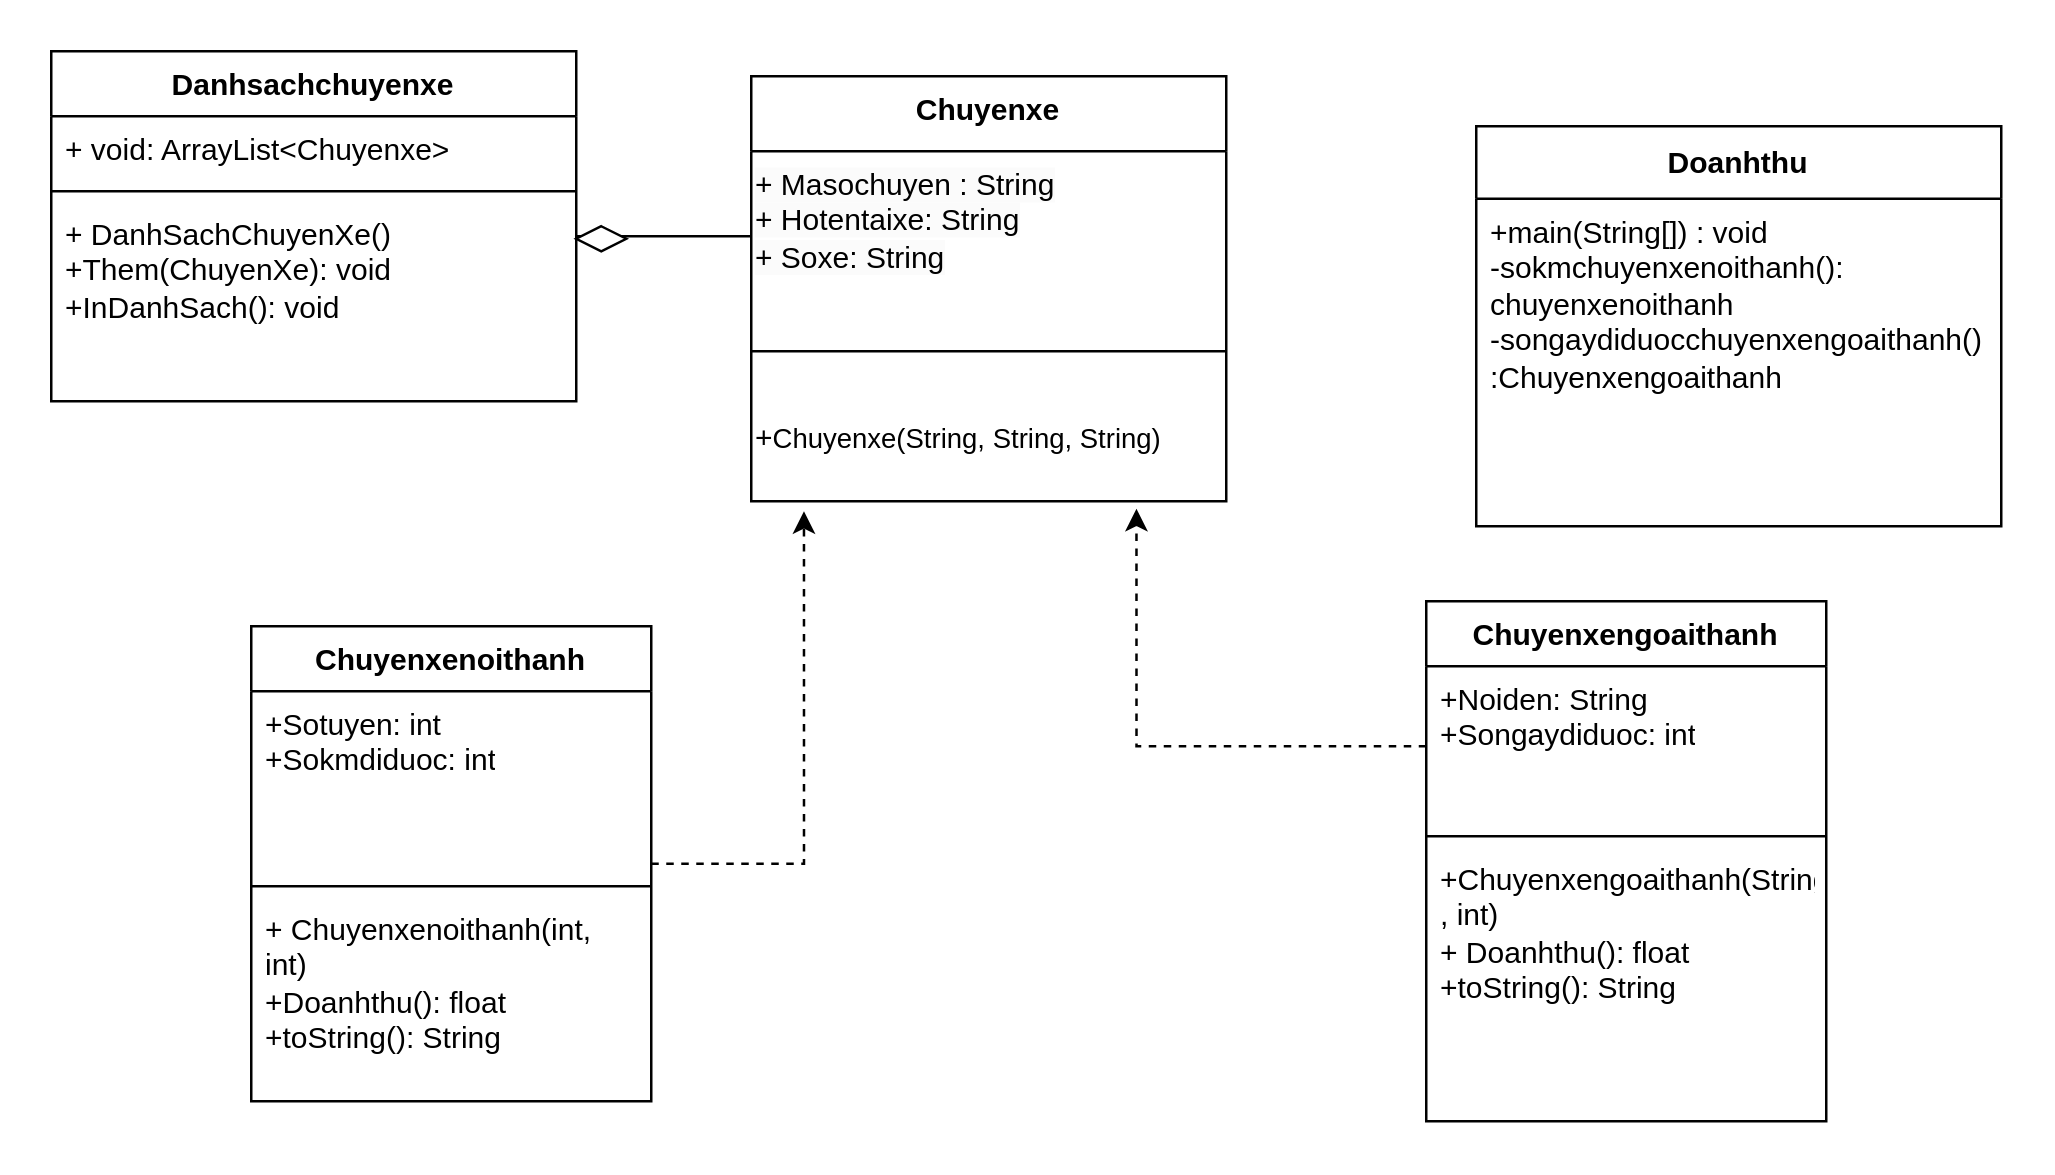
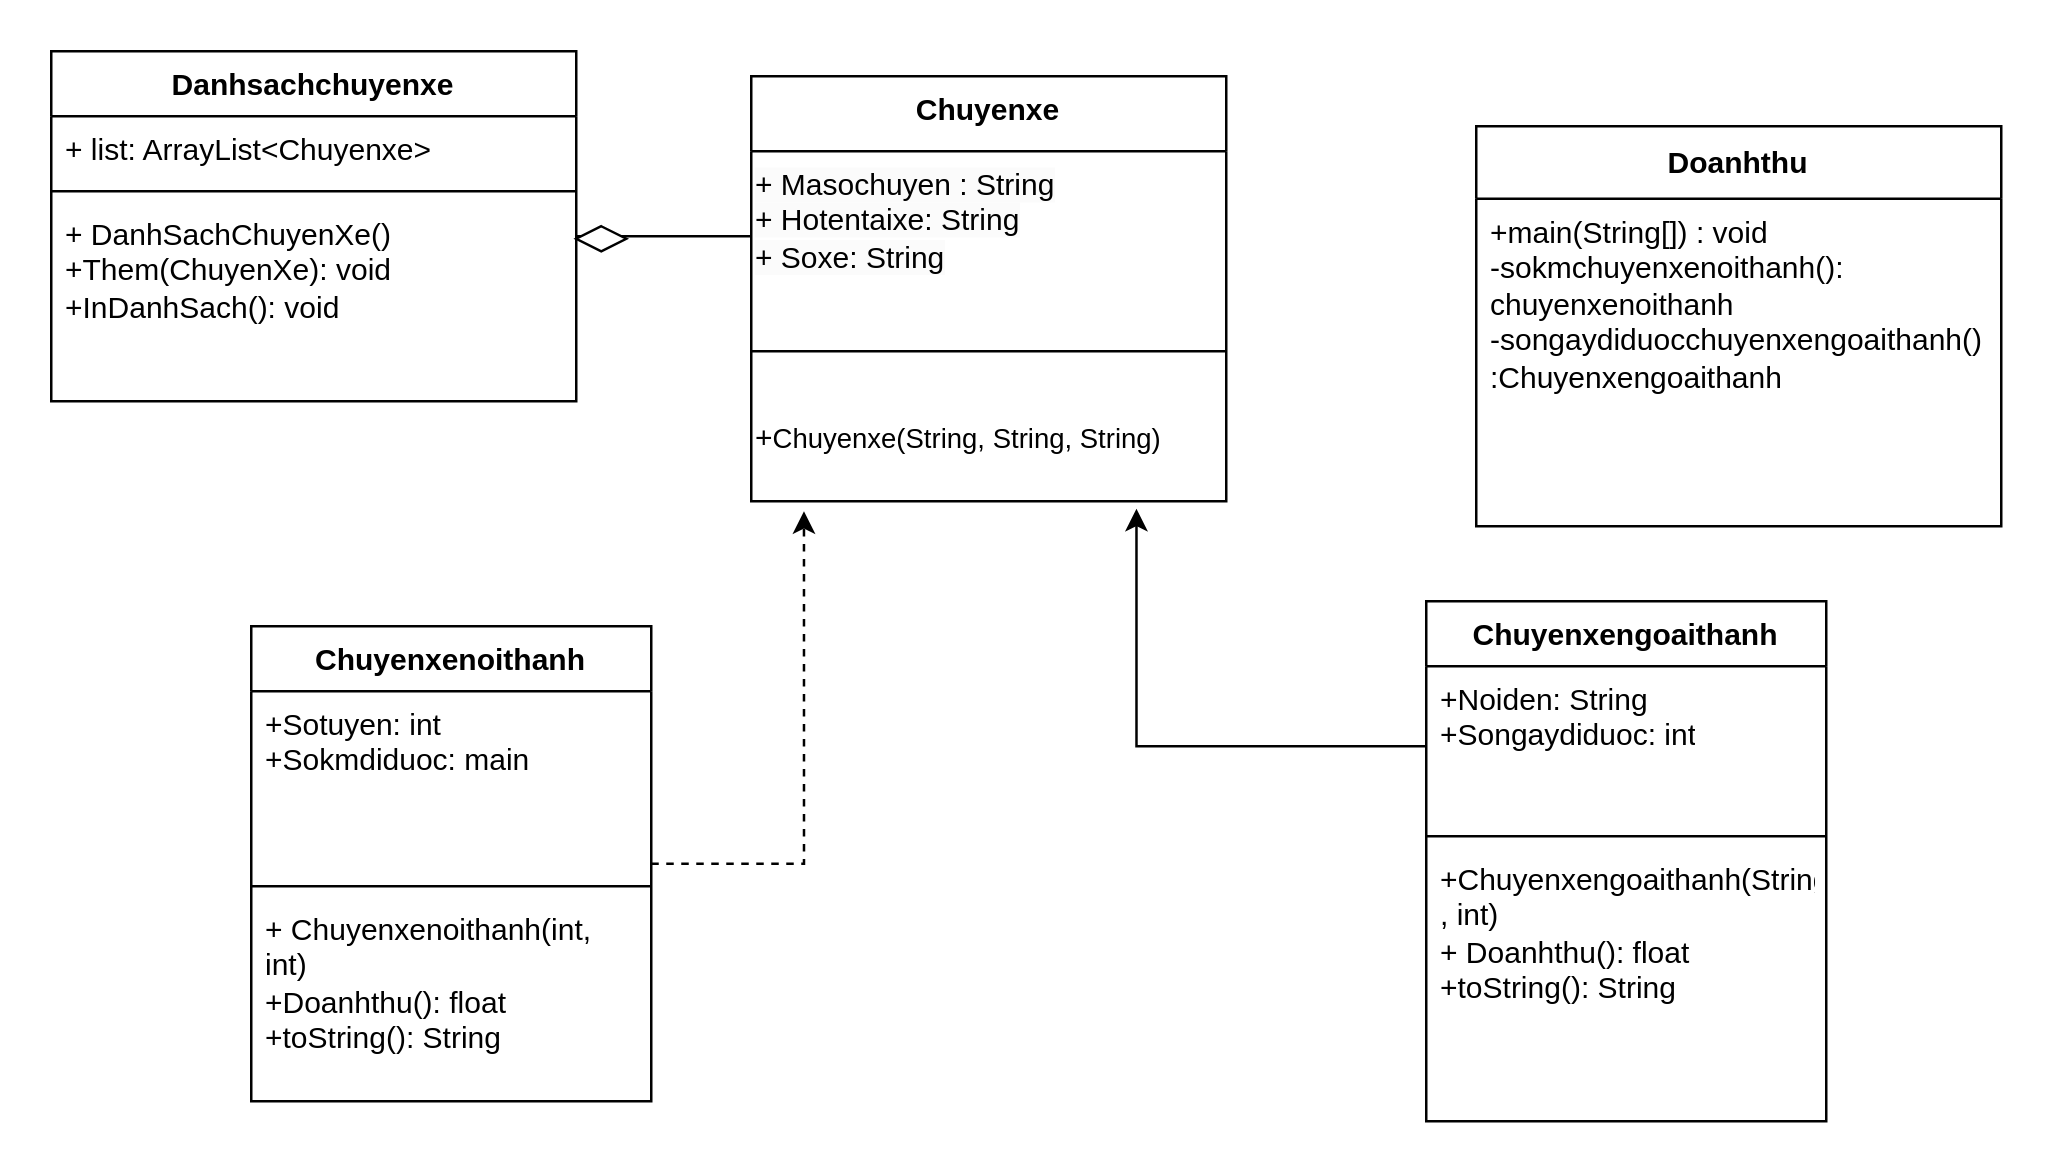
(274, 152) -> (270, 152)
(385, 745) -> (393, 745)
(1169, 746) -> (1169, 746)
